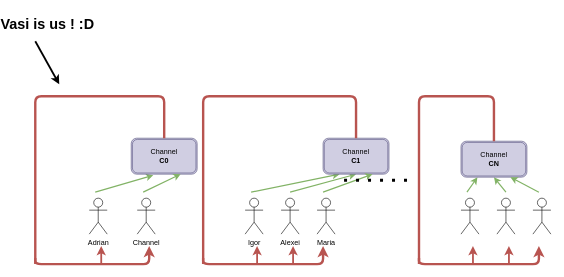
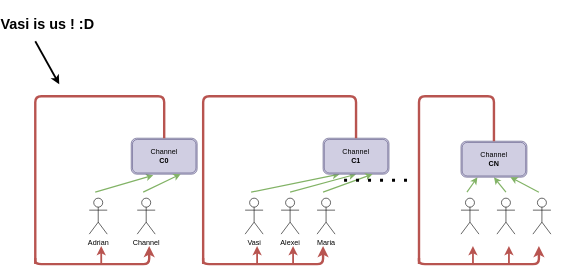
(254, 243) -> (254, 243)
